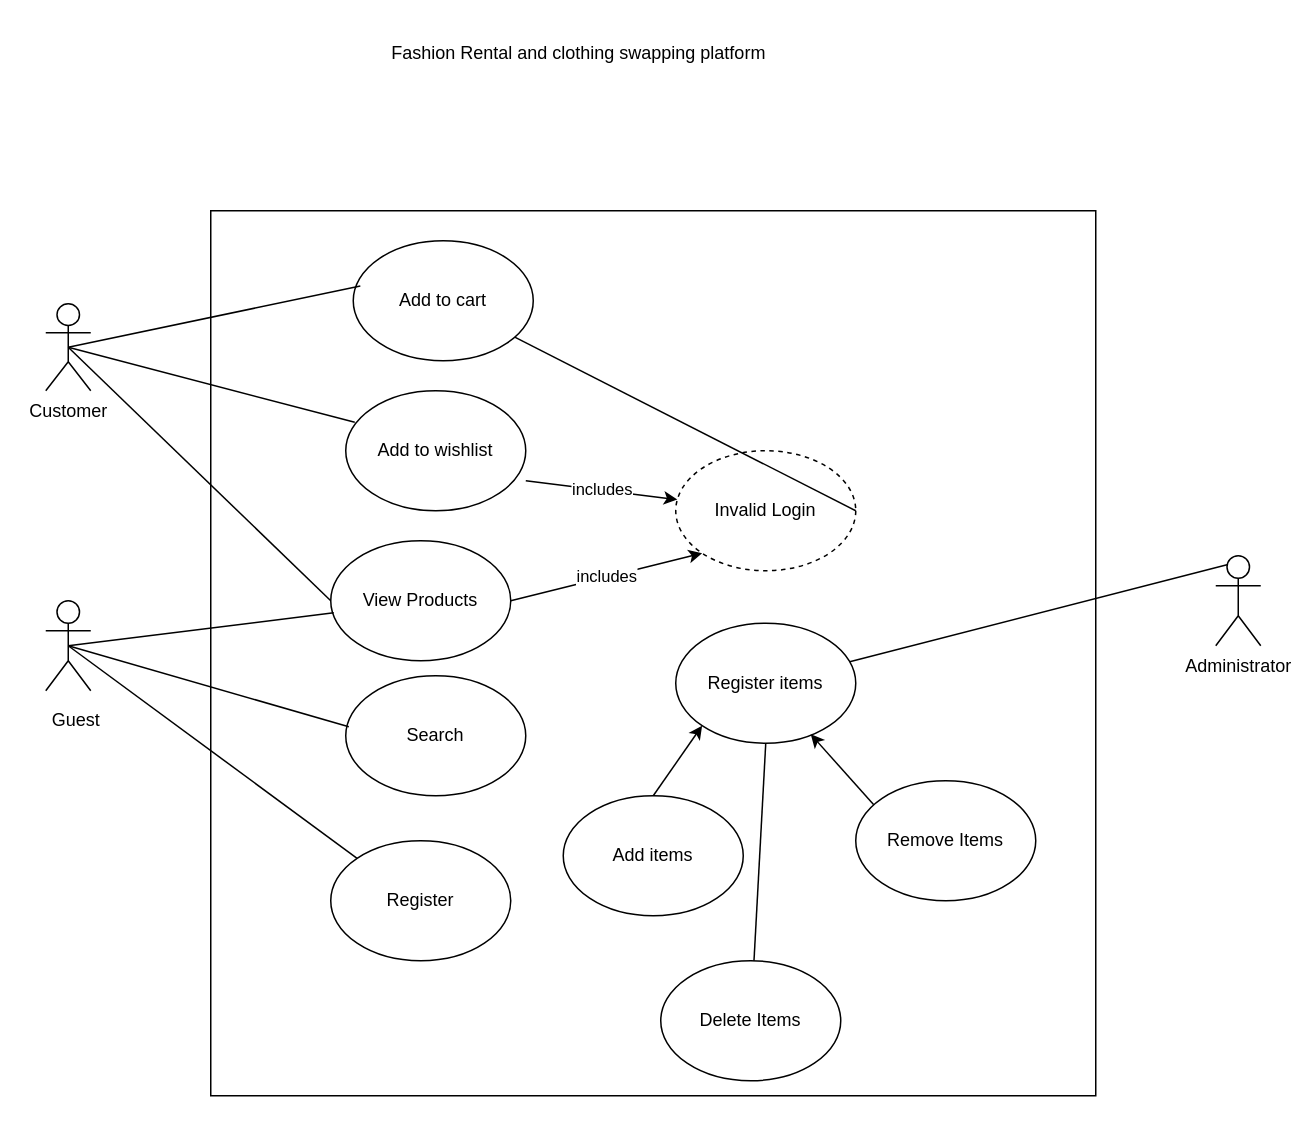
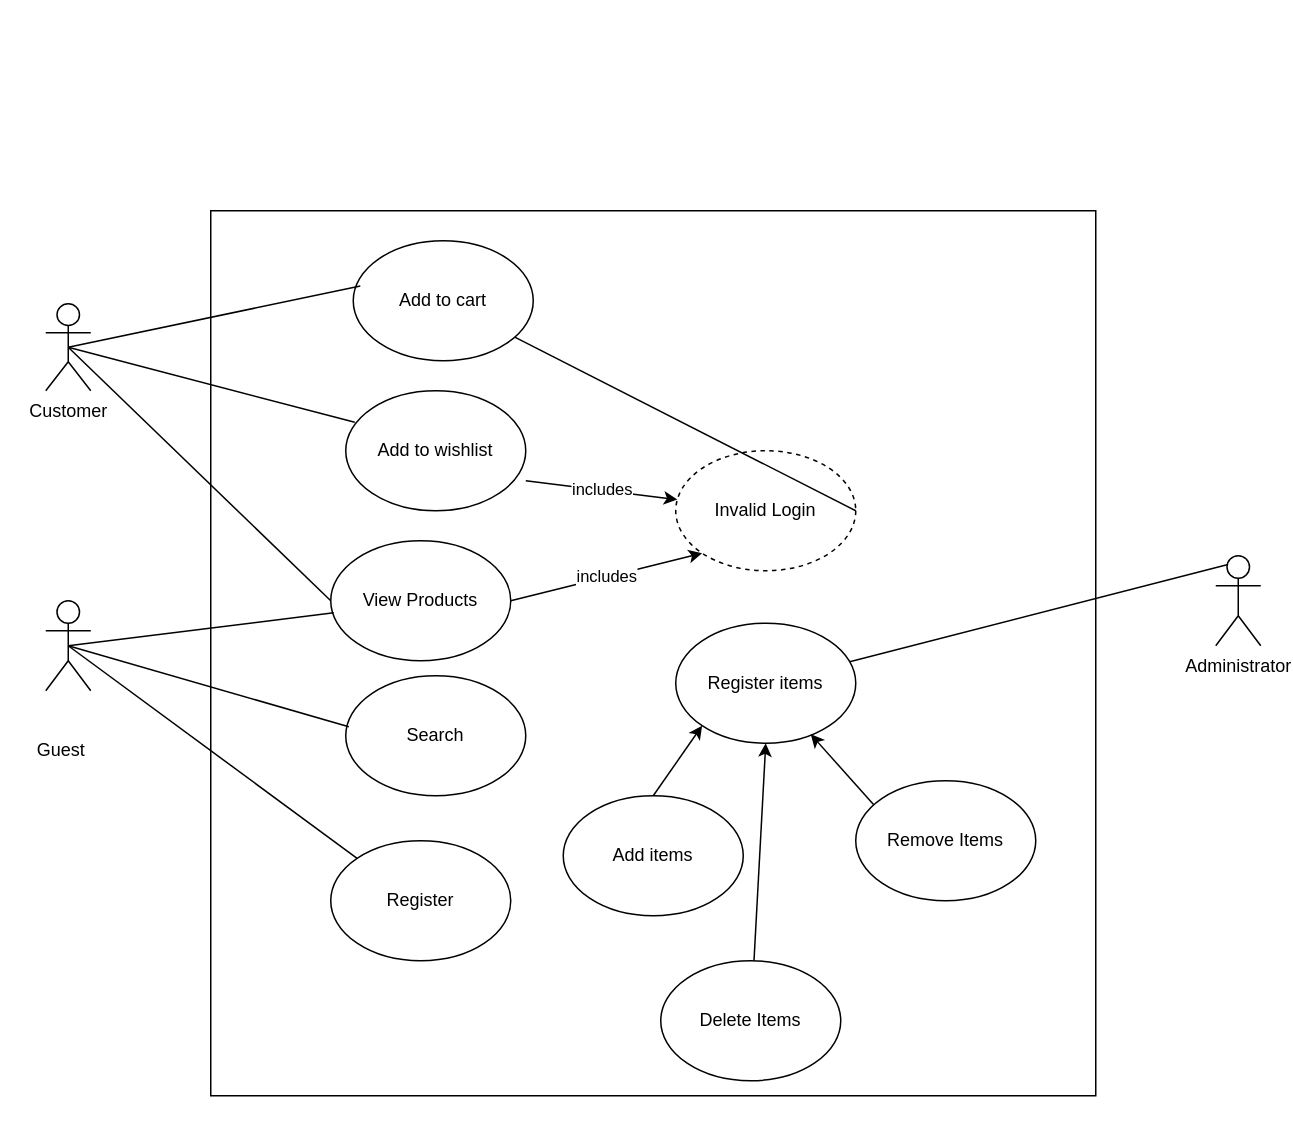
(578, 53) -> none
(76, 721) -> (61, 751)
(765, 750) -> (765, 755)
